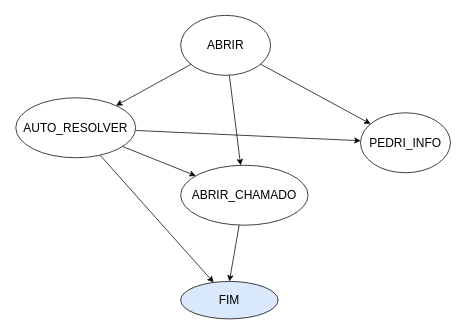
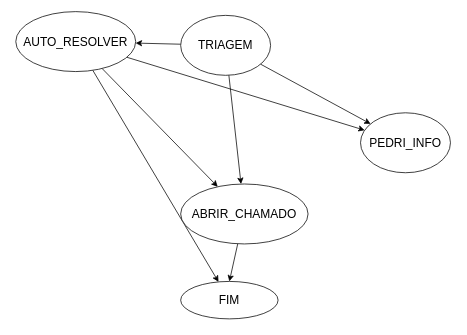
(225, 45) -> (225, 45)
(75, 128) -> (75, 42)
(244, 195) -> (244, 214)
(229, 300) -> (229, 300)
